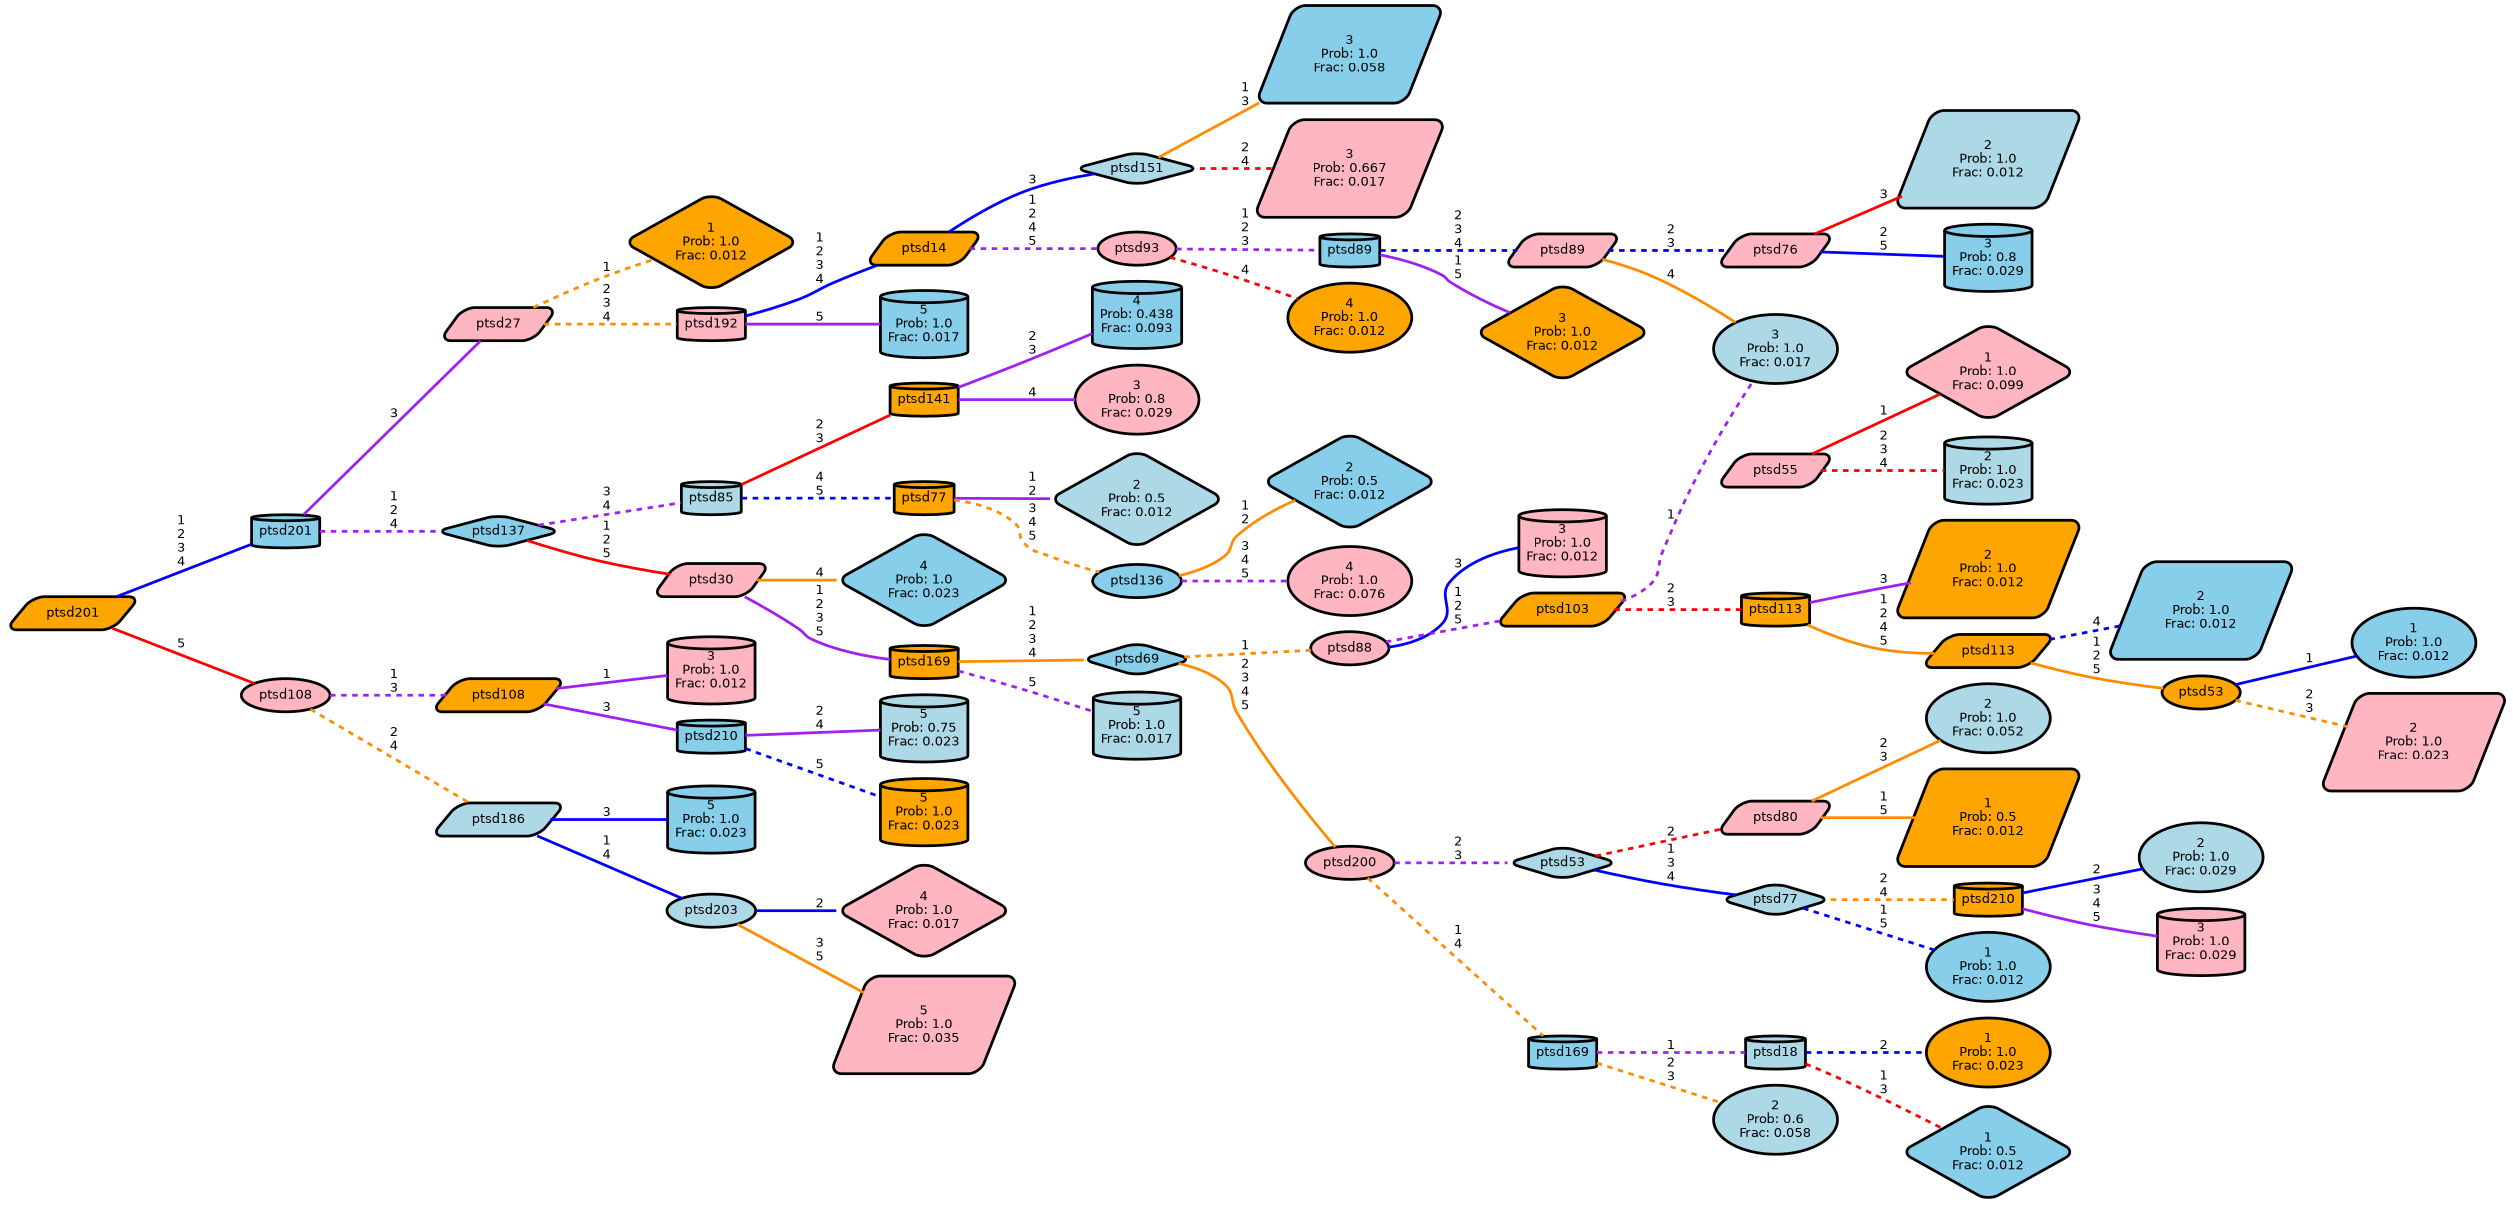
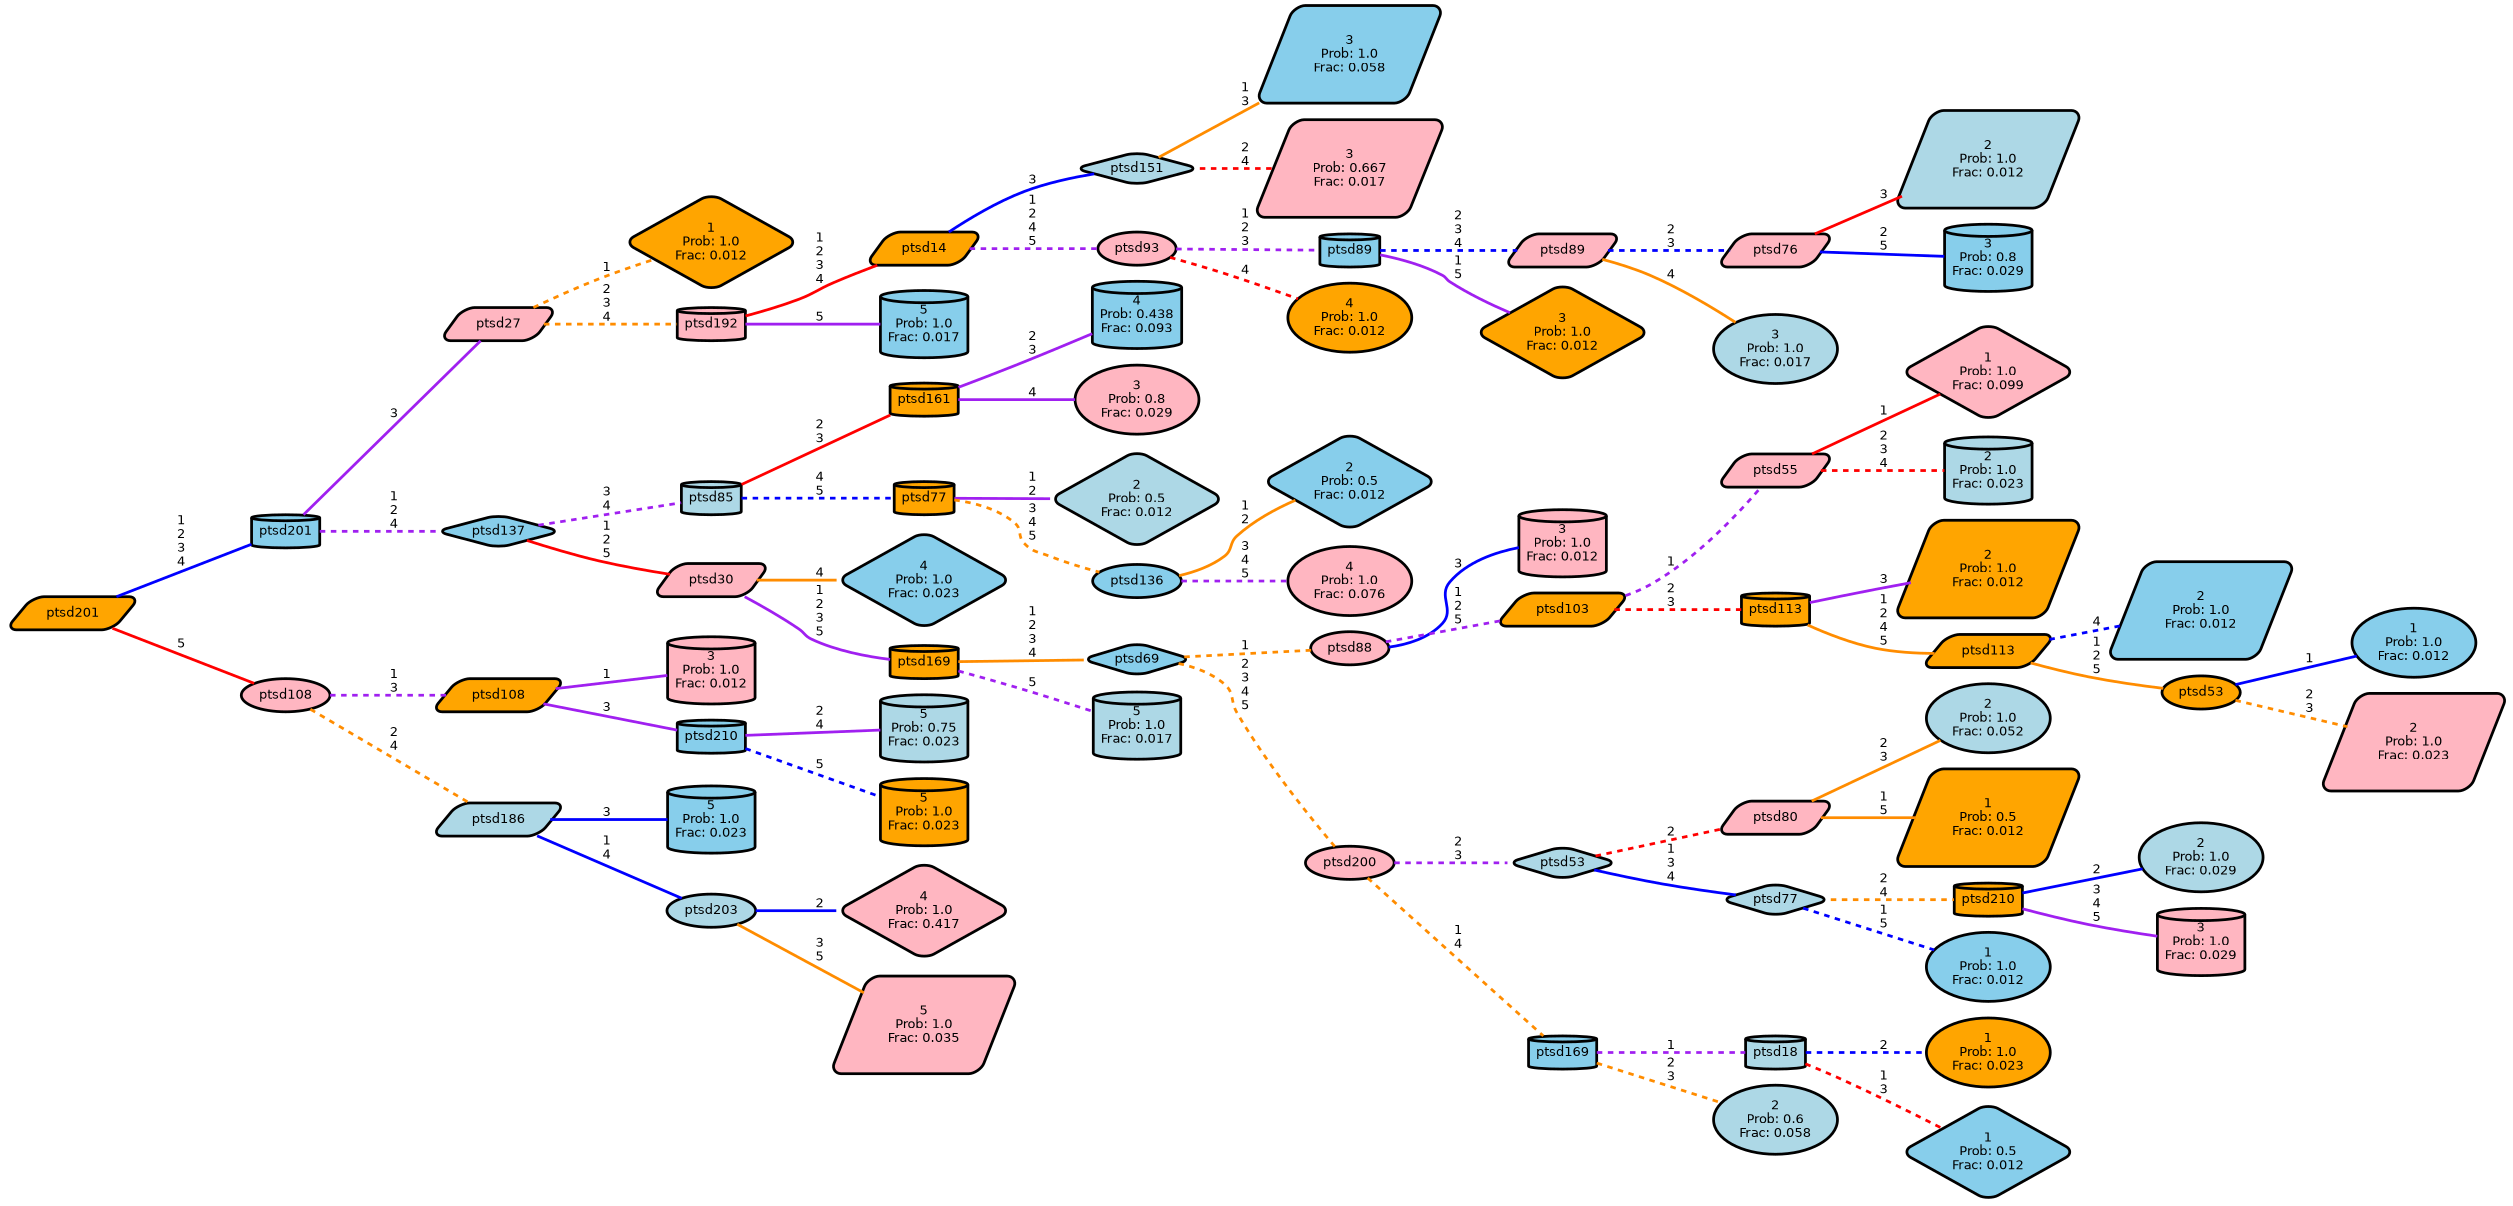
(812, 293) -> (812, 293)
(924, 400) -> (924, 400)
(1688, 495) -> (1699, 550)
(1259, 748) -> (1259, 748)
(924, 911) -> (924, 911)
